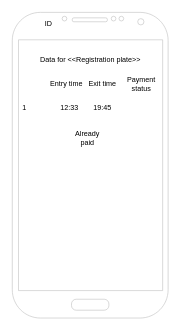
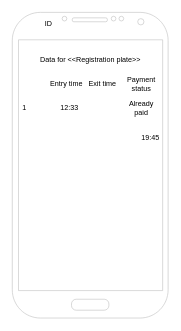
(102, 108) -> (150, 138)
(87, 138) -> (141, 108)
